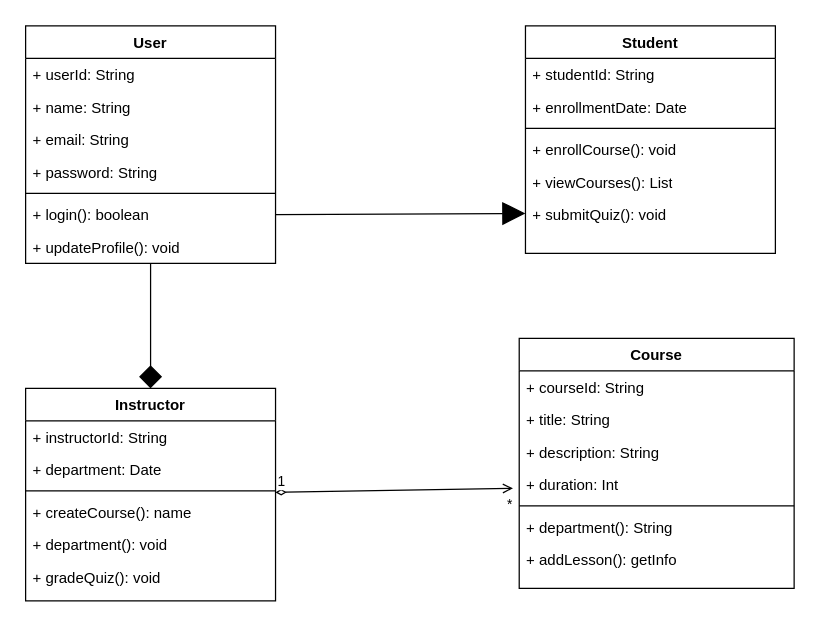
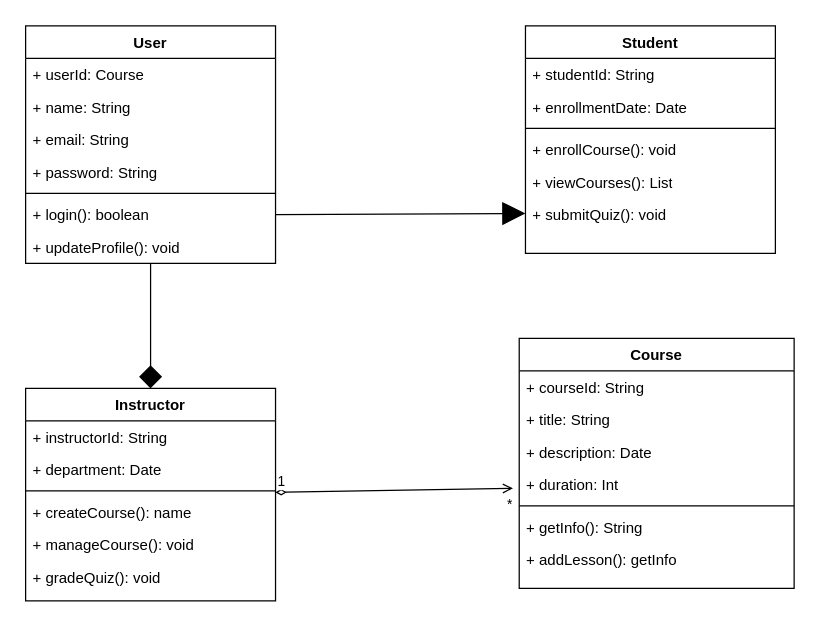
(93, 76) -> (94, 76)
(603, 453) -> (597, 453)
(611, 528) -> (599, 528)
(109, 546) -> (118, 546)
